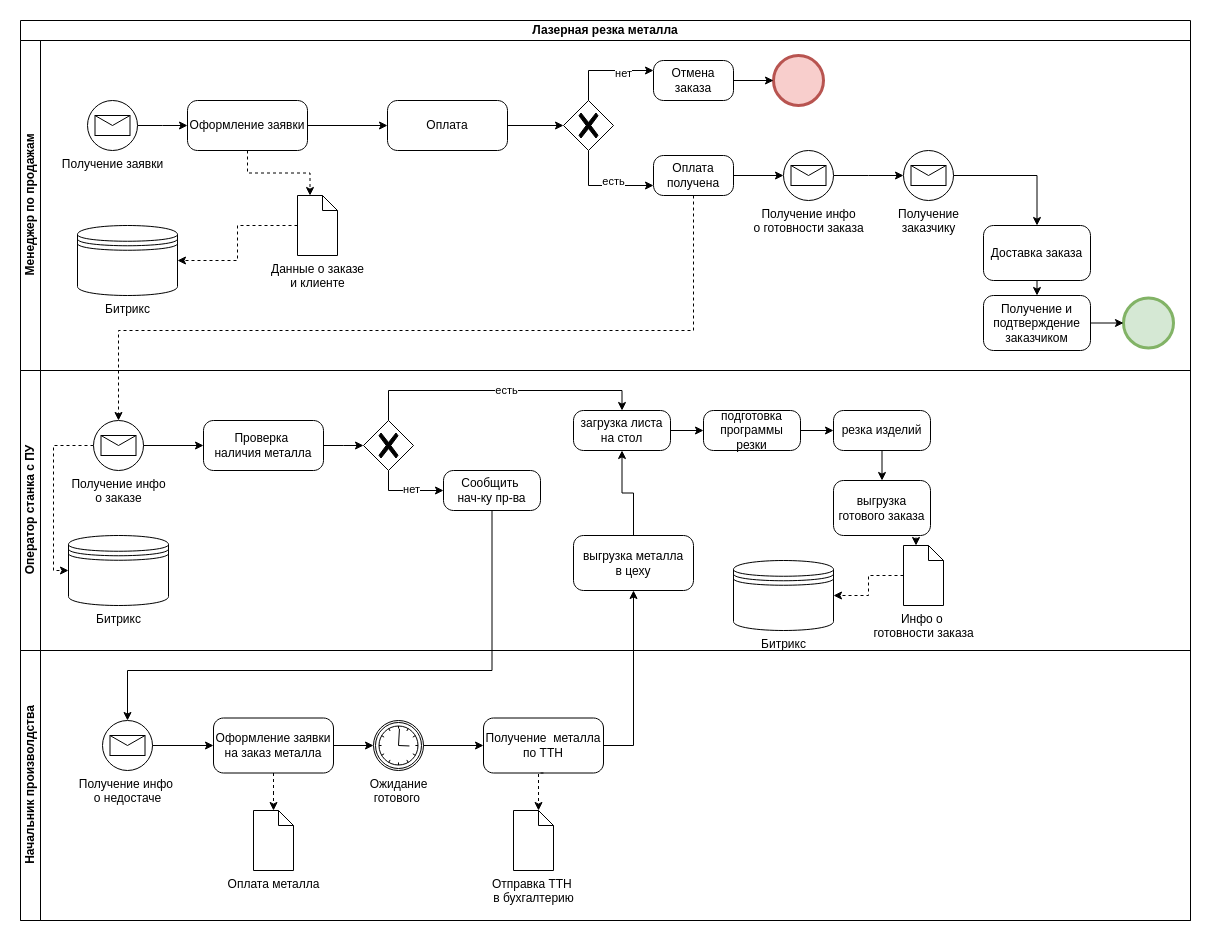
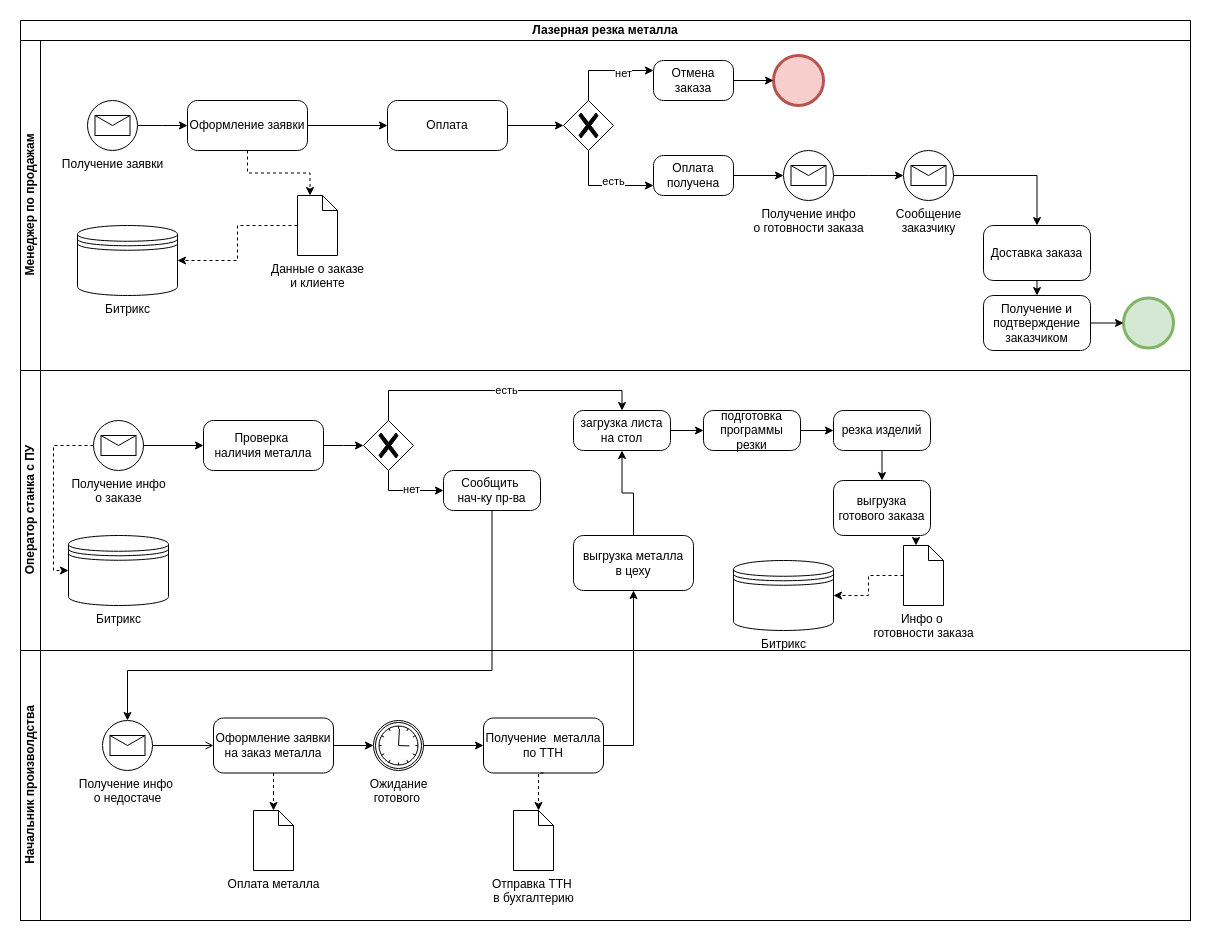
(929, 222) -> (929, 222)
(433, 331) -> none
(205, 746) -> (206, 746)
